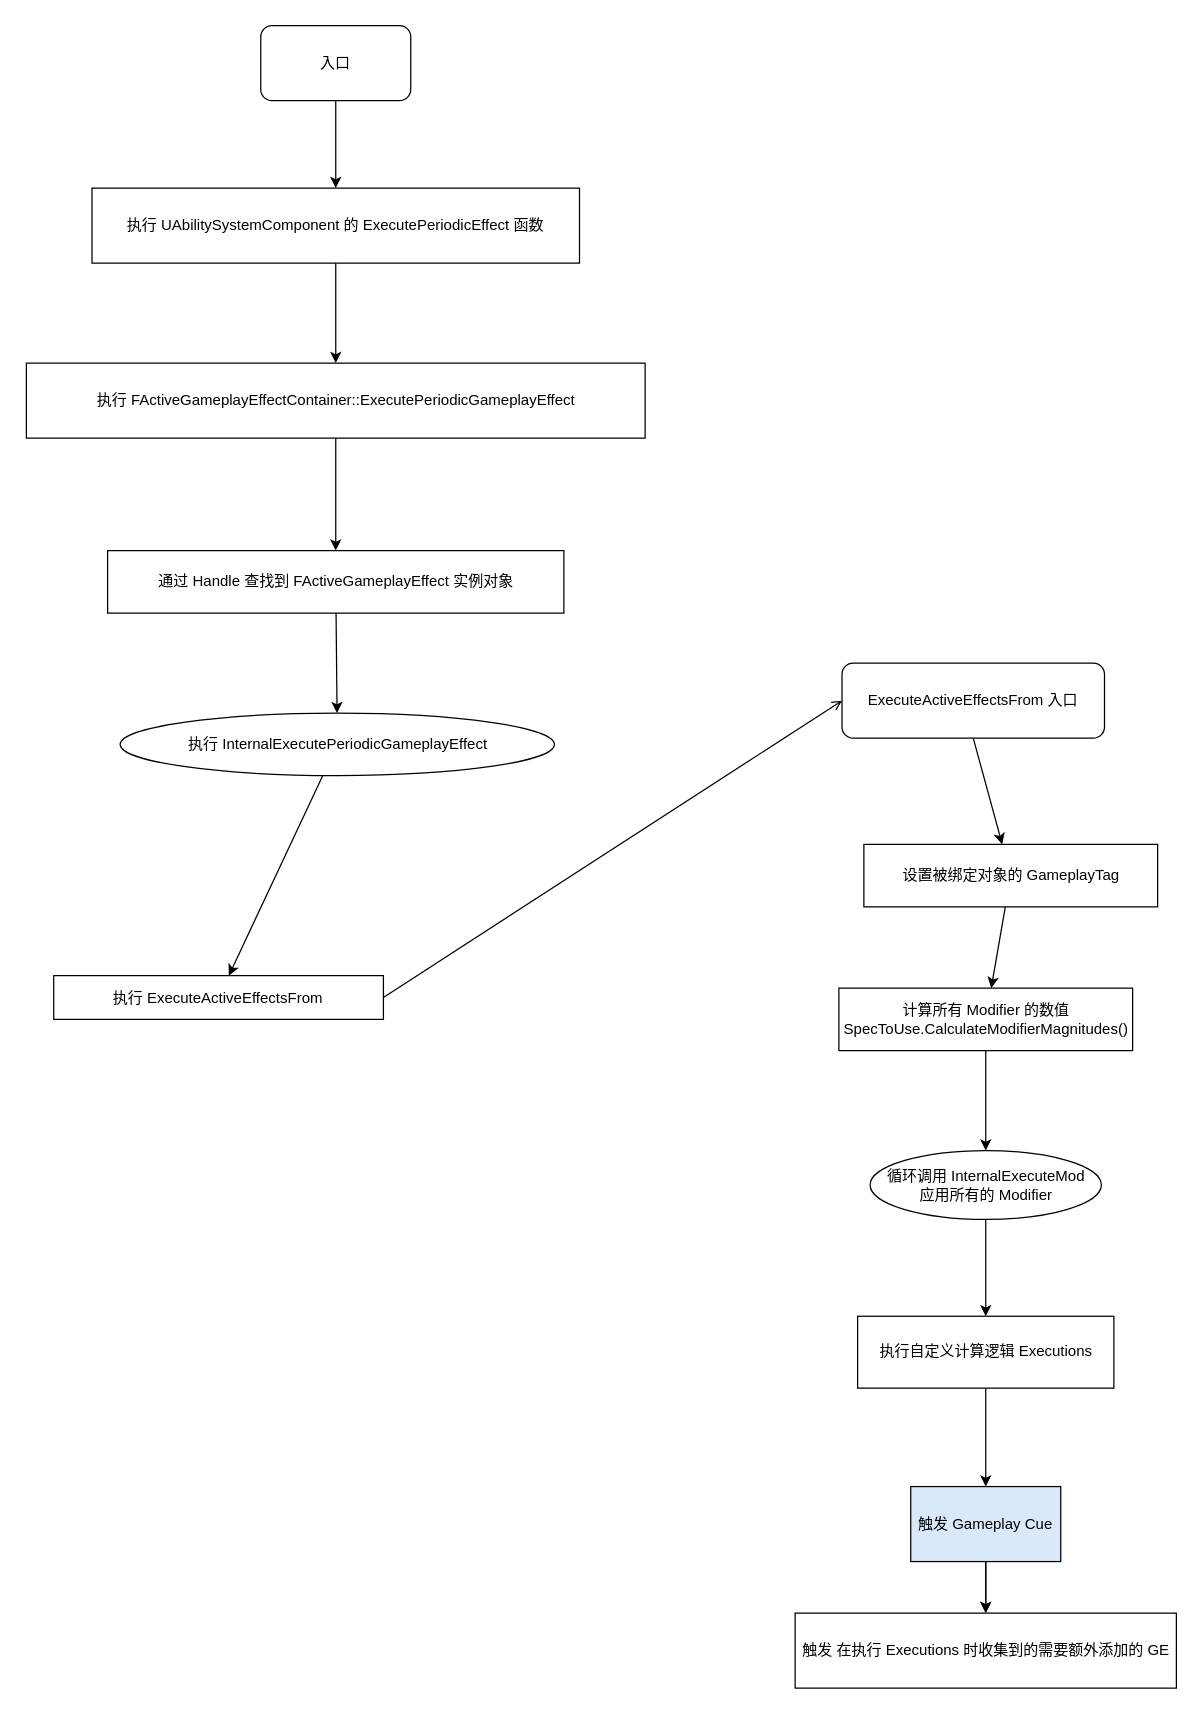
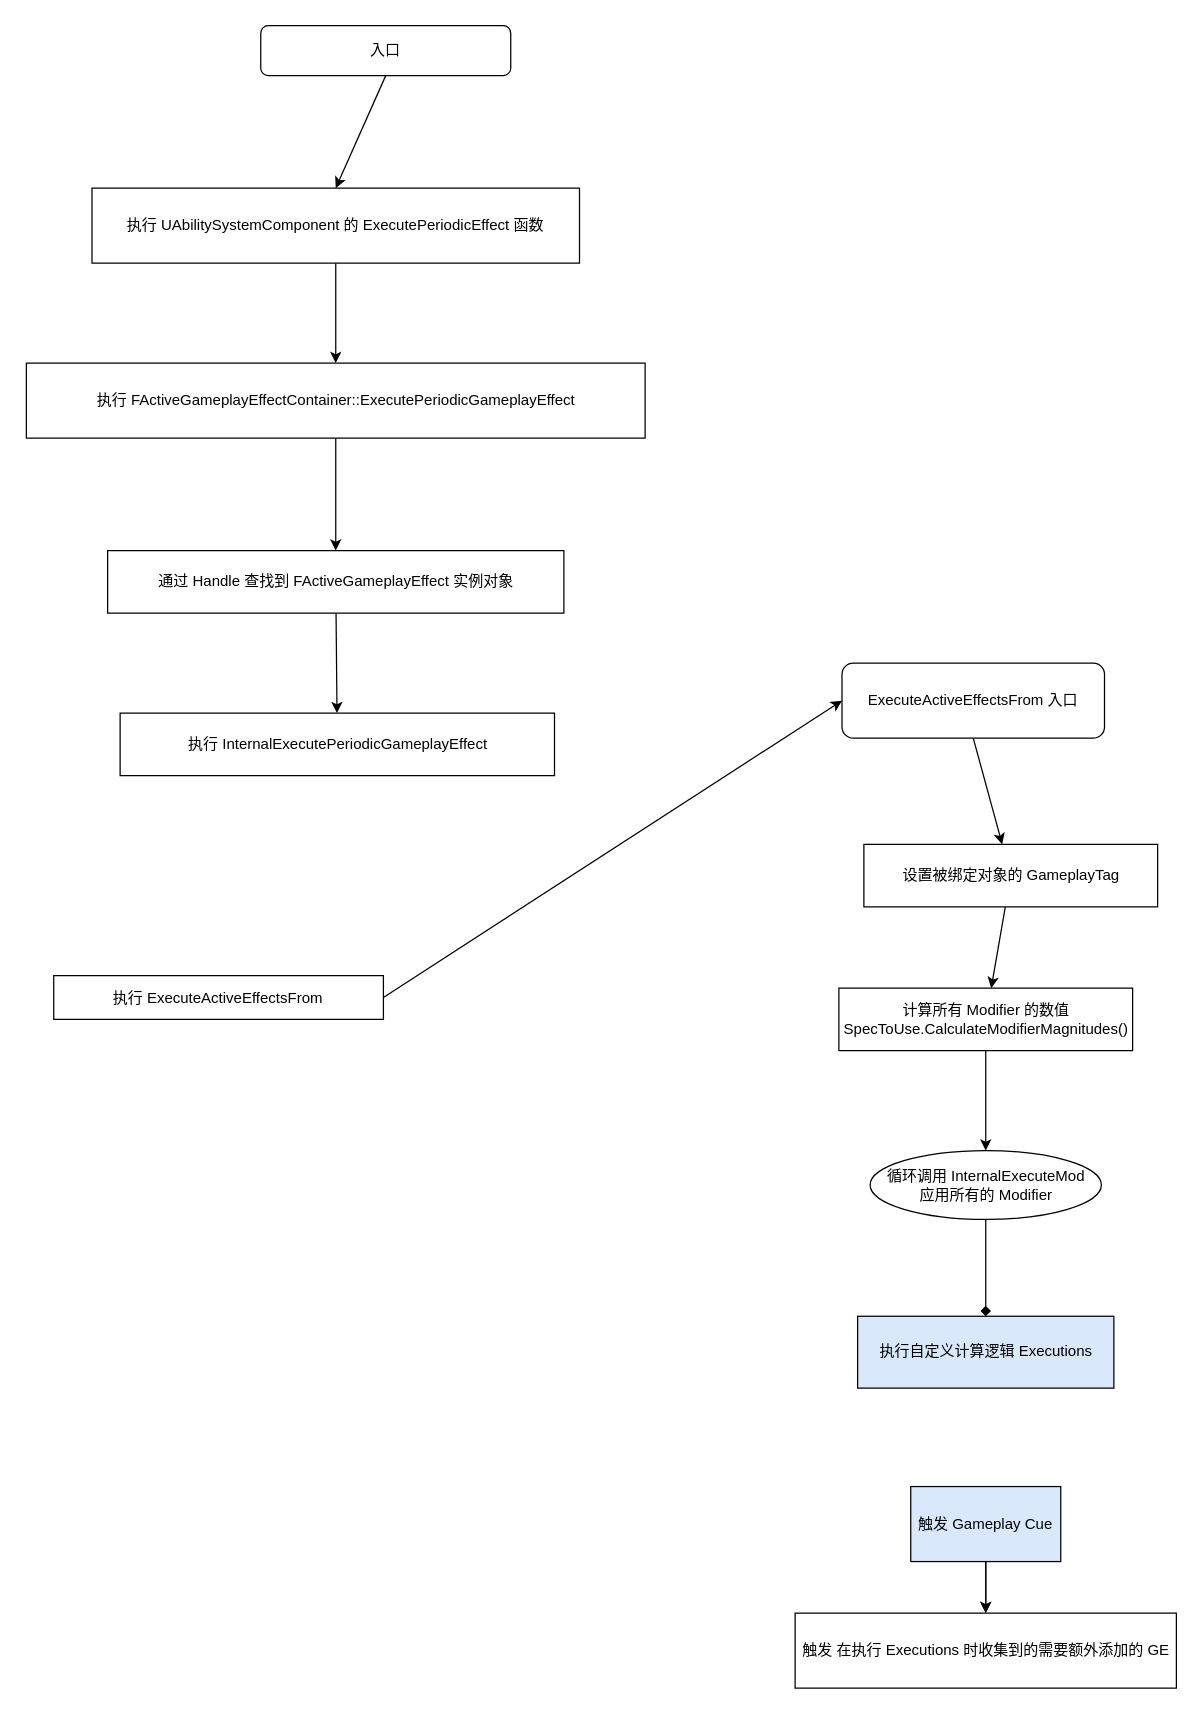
(336, 63) -> (386, 51)
(835, 705) -> (834, 706)
(337, 744) -> (337, 744)
(278, 872) -> none
(986, 1306) -> (986, 1305)
(986, 1352) -> (986, 1352)
(986, 1433) -> none
